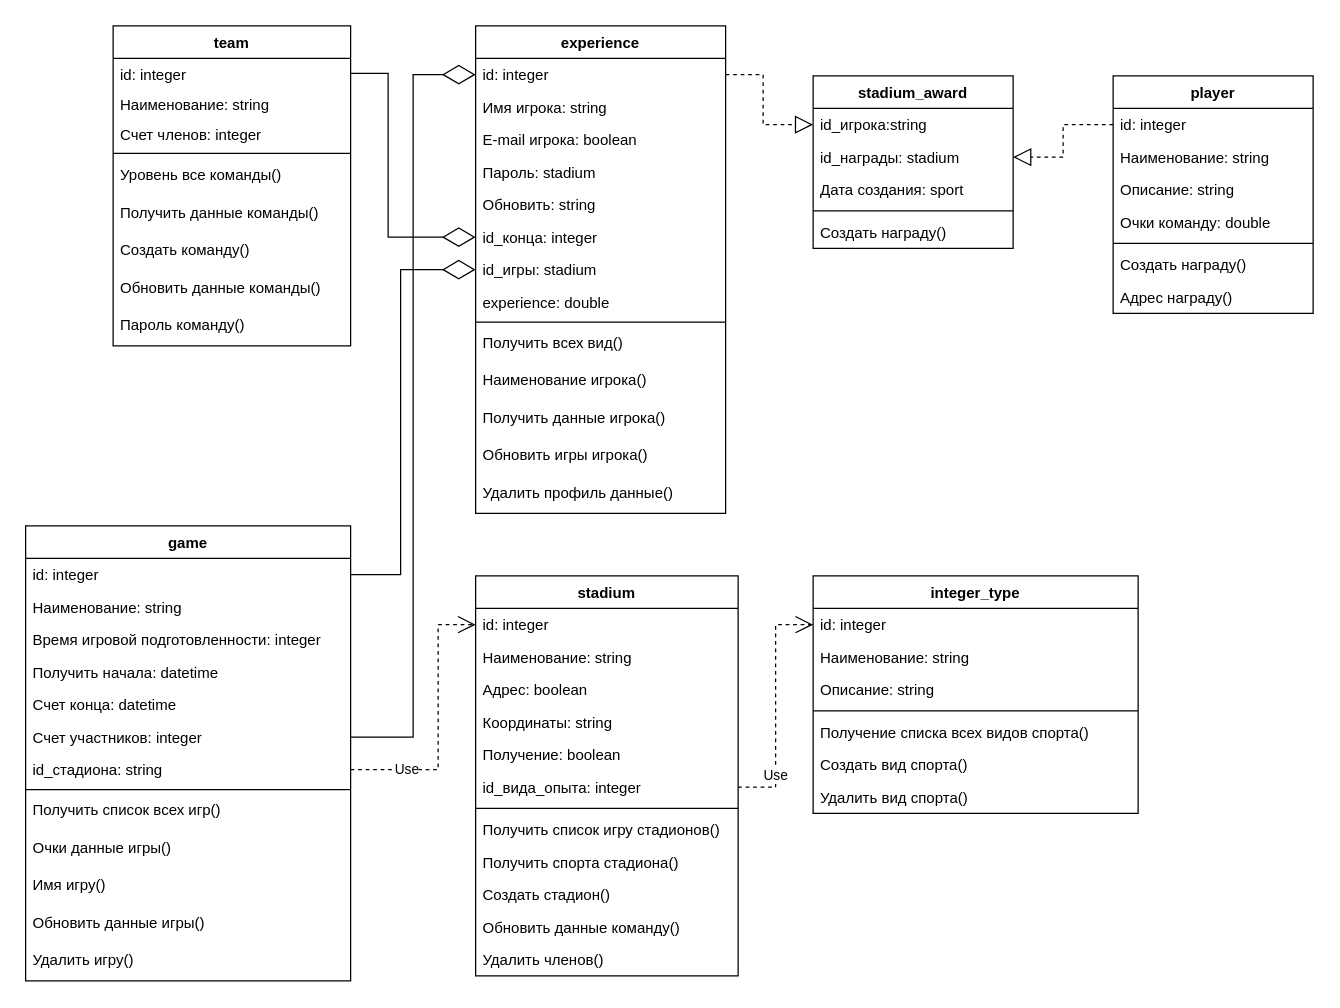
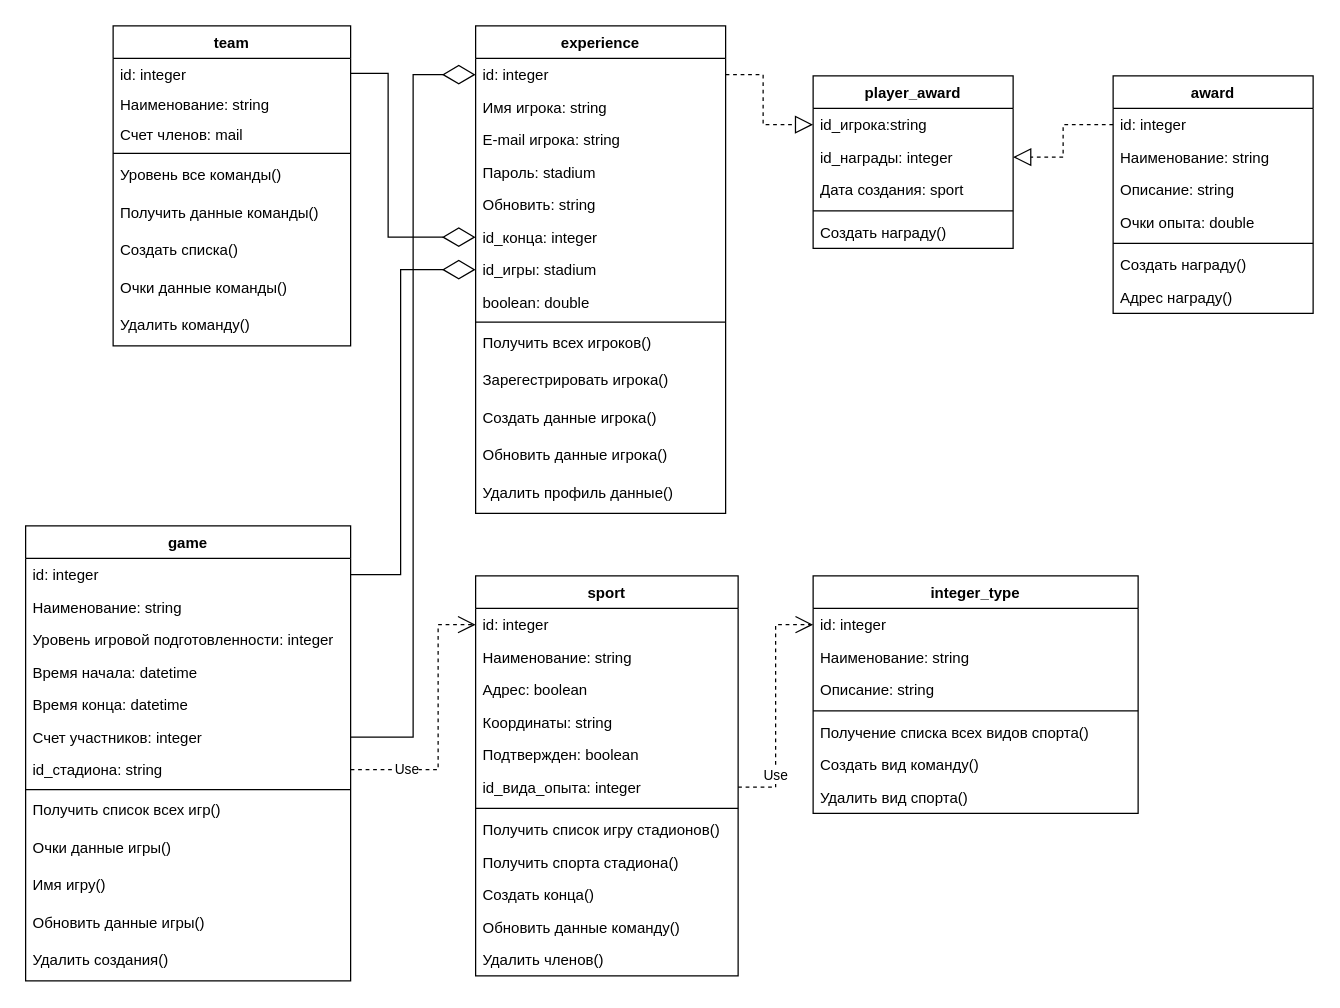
(913, 93) -> (913, 93)
(1213, 93) -> (1213, 93)
(196, 135) -> (182, 135)
(563, 140) -> (559, 140)
(892, 158) -> (892, 158)
(1196, 223) -> (1188, 223)
(189, 250) -> (185, 250)
(221, 288) -> (204, 288)
(550, 303) -> (538, 303)
(185, 325) -> (189, 325)
(558, 343) -> (575, 343)
(569, 380) -> (586, 380)
(579, 418) -> (575, 418)
(571, 455) -> (579, 455)
(606, 593) -> (606, 593)
(187, 640) -> (195, 640)
(130, 673) -> (117, 673)
(109, 705) -> (113, 705)
(552, 755) -> (561, 755)
(900, 765) -> (904, 765)
(552, 895) -> (544, 895)
(89, 960) -> (106, 960)
